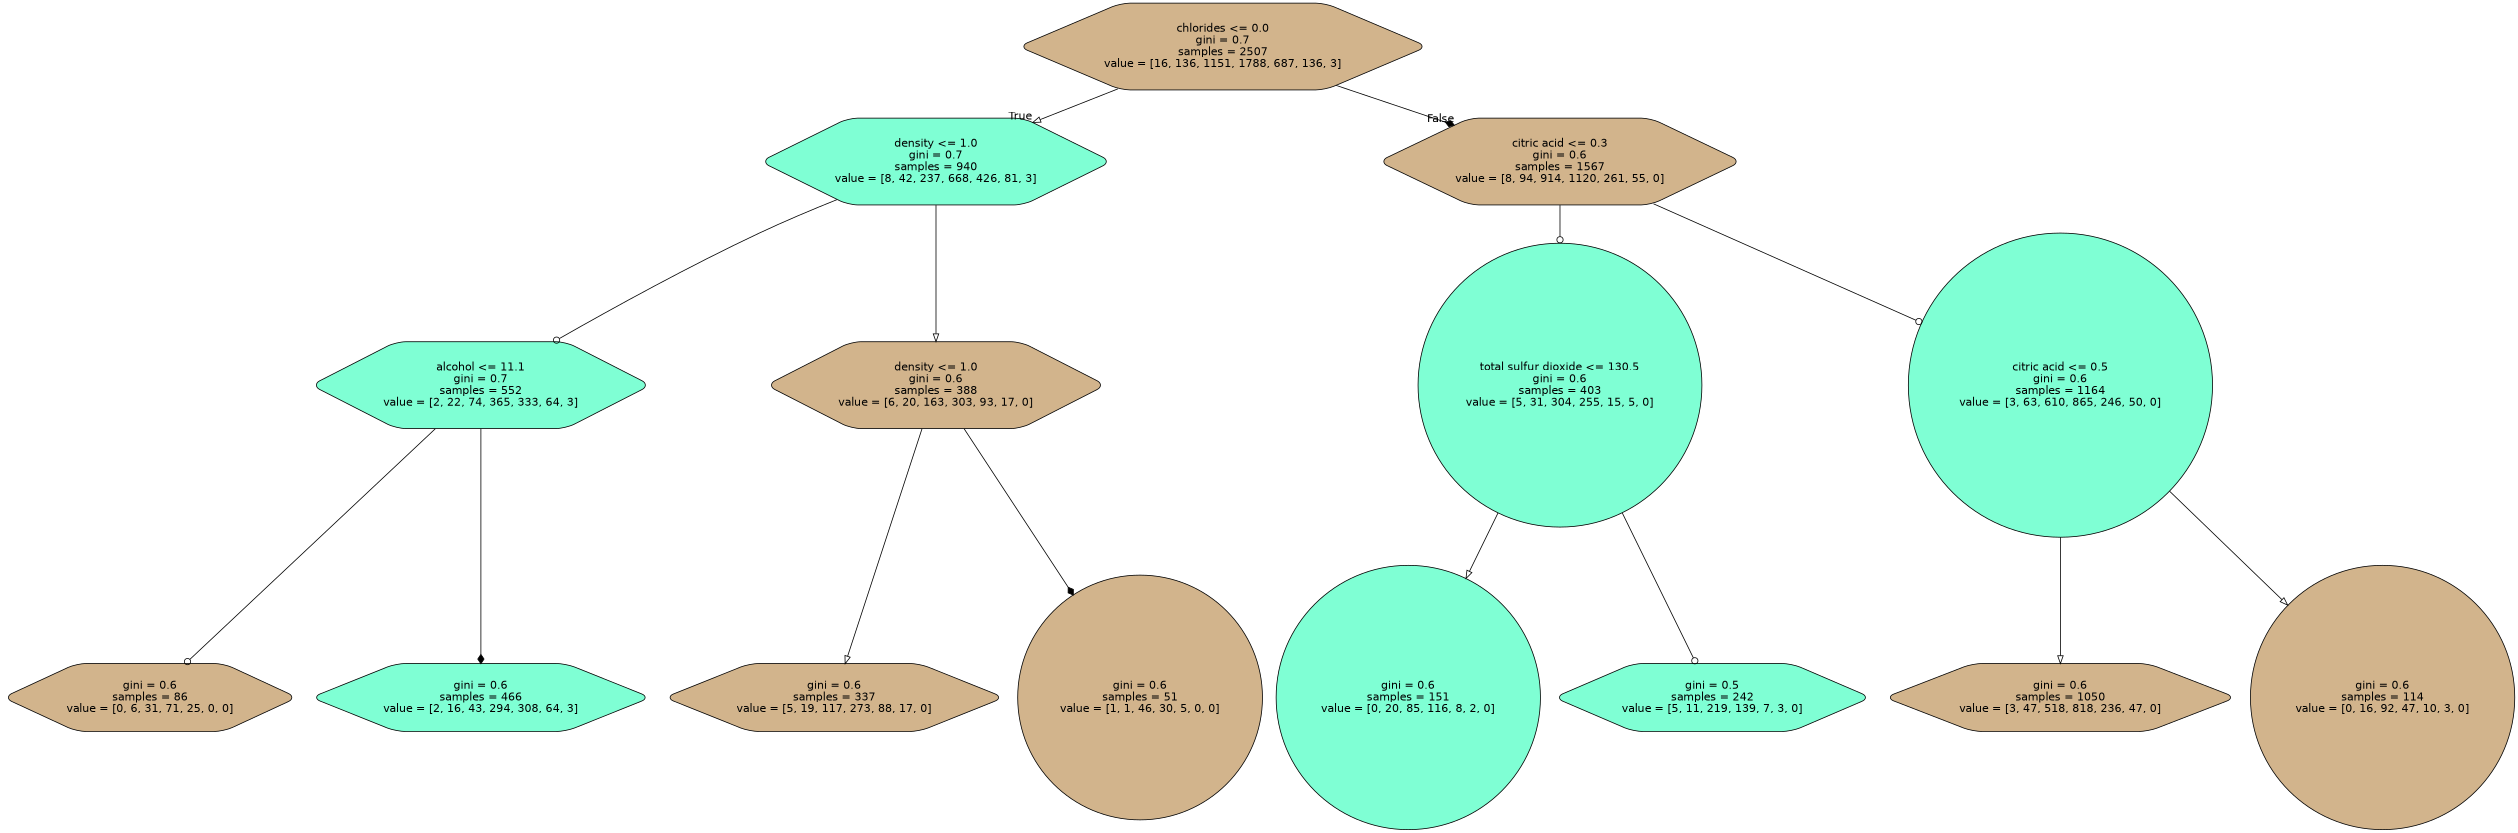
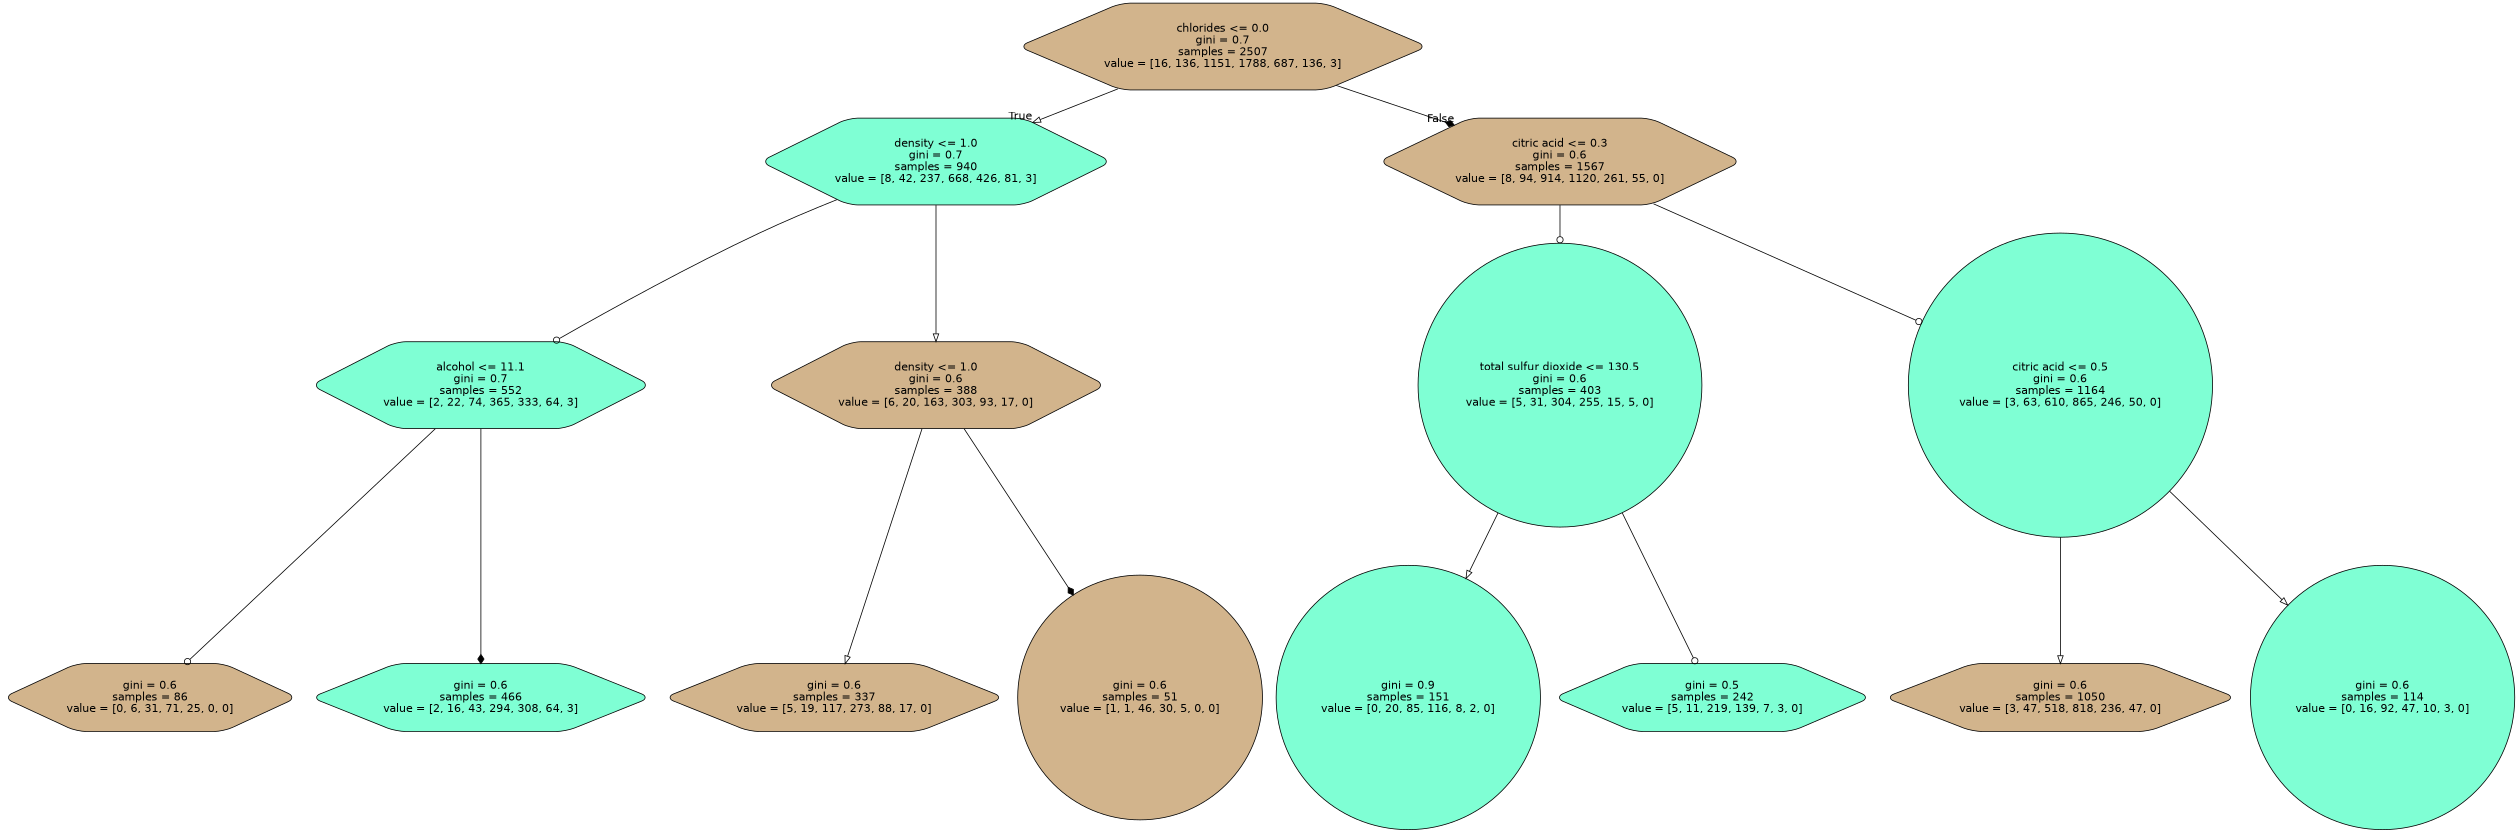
(1408, 697) -> (1408, 697)
(2383, 697) -> (2383, 697)
